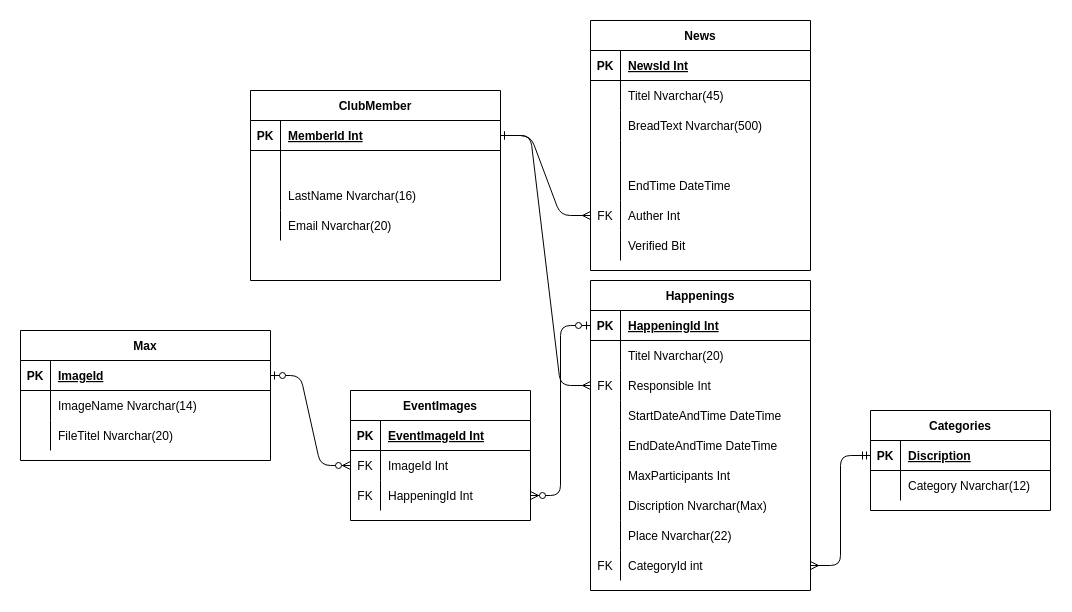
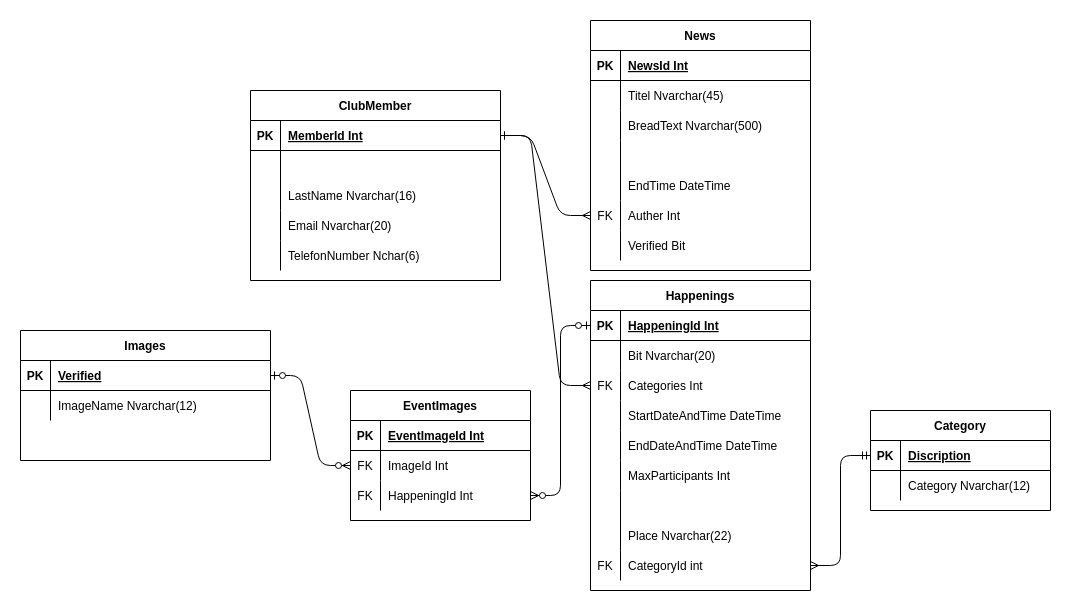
none -> (391, 256)
(145, 346) -> (145, 346)
(684, 356) -> (679, 356)
(82, 376) -> (82, 376)
(674, 386) -> (672, 386)
(130, 406) -> (130, 406)
(960, 426) -> (960, 426)
(161, 436) -> none
(716, 506) -> none
